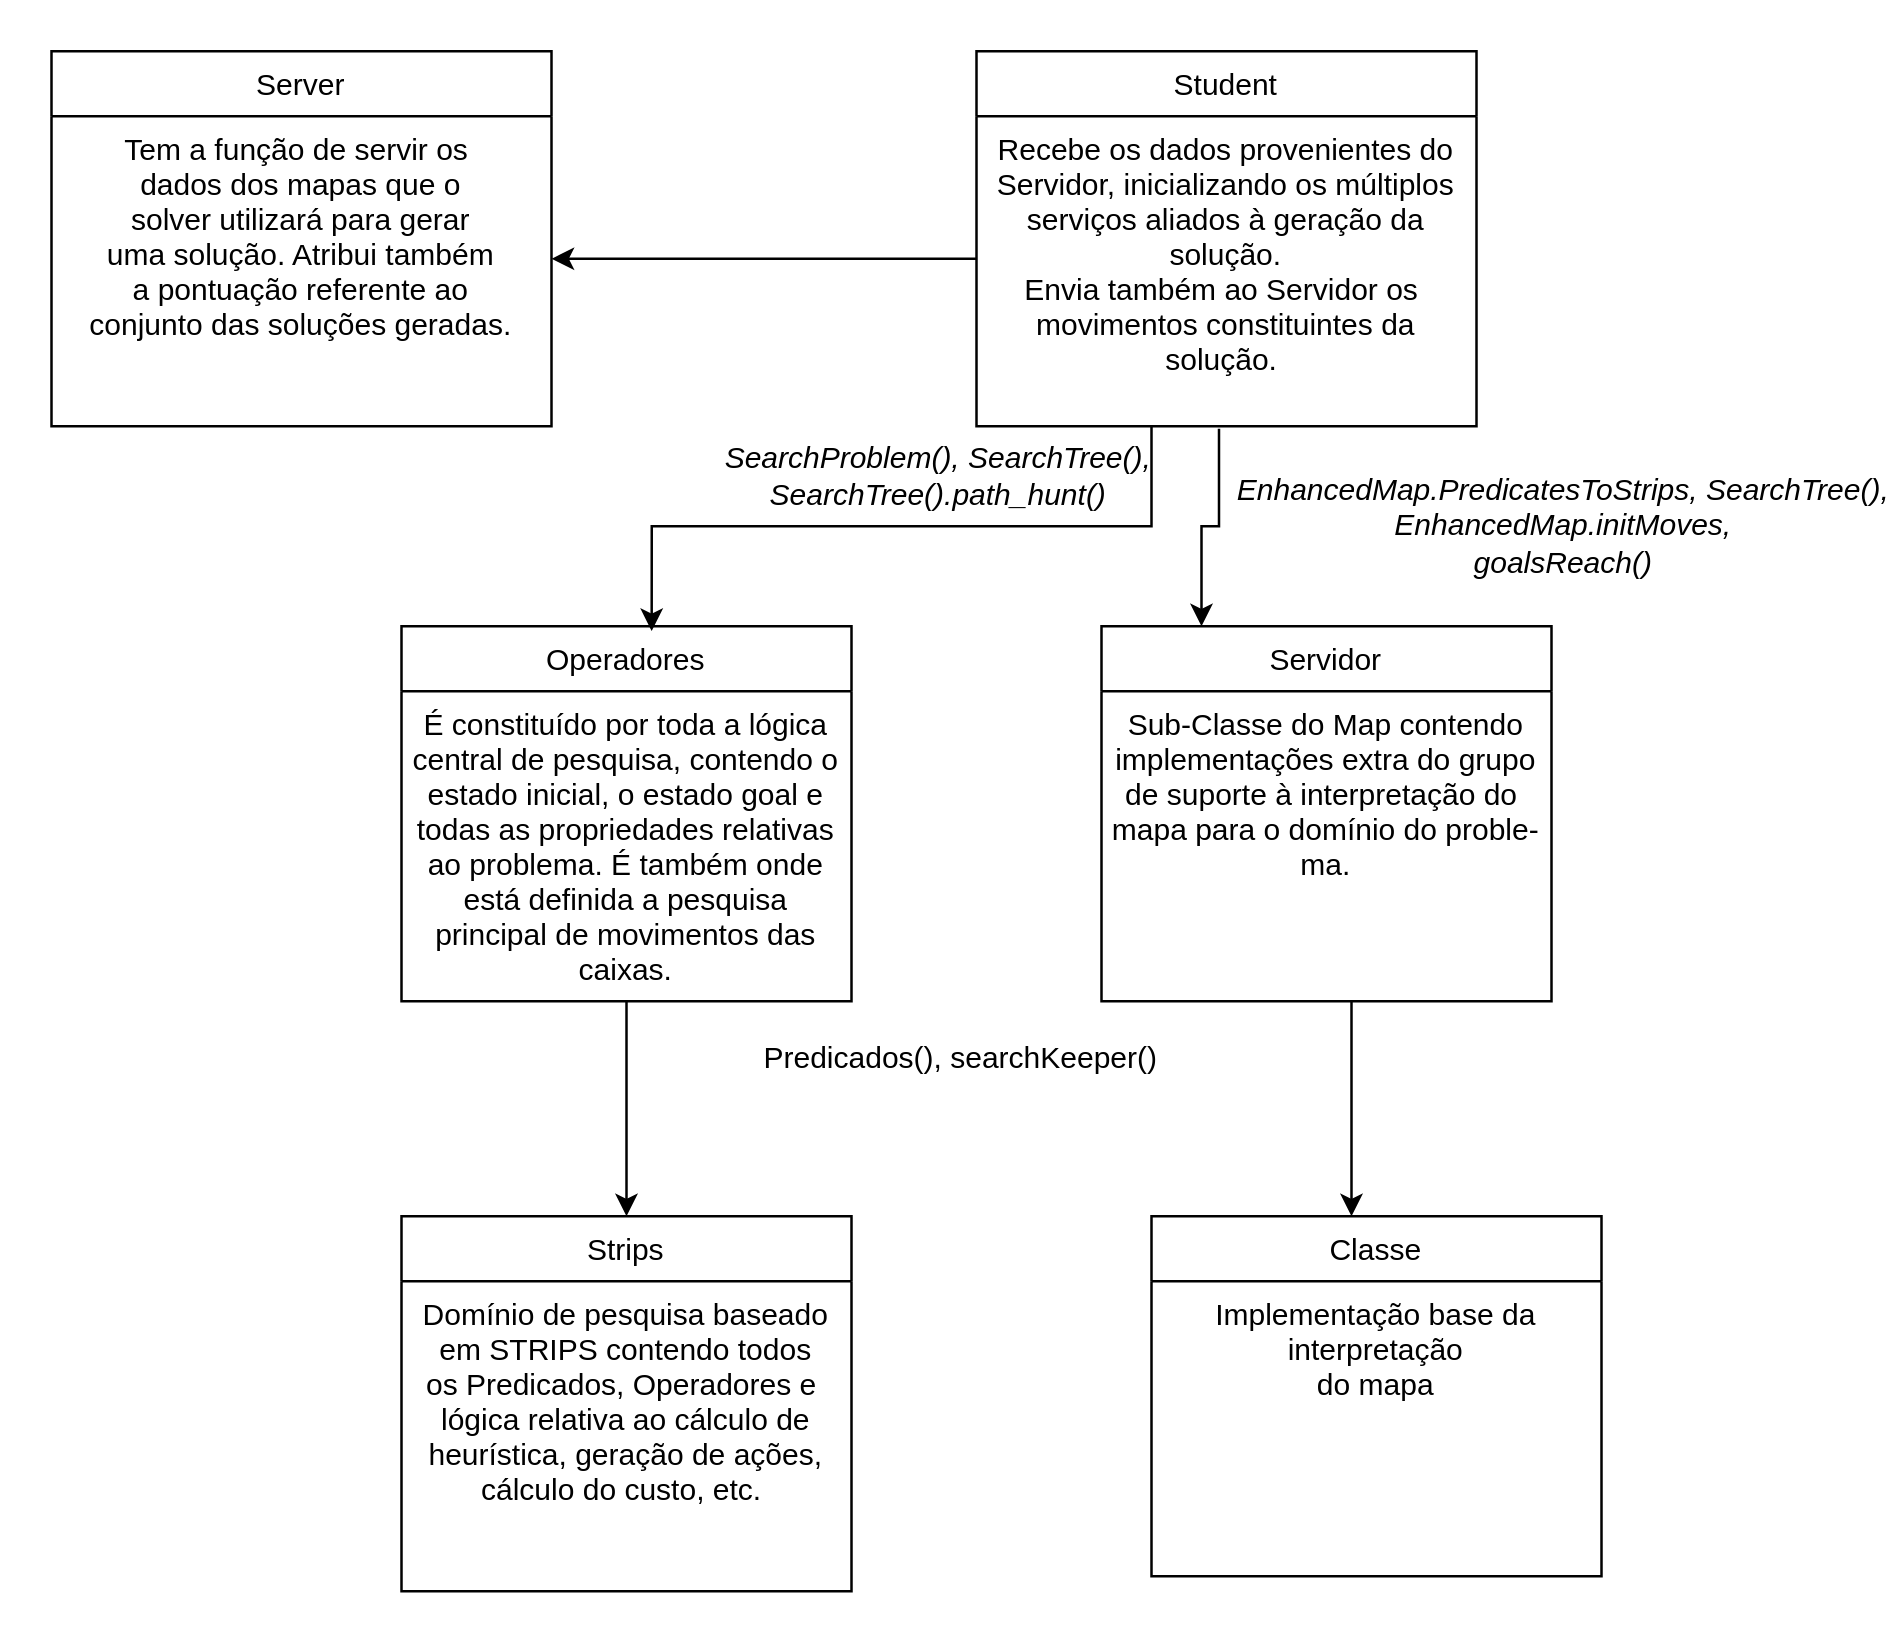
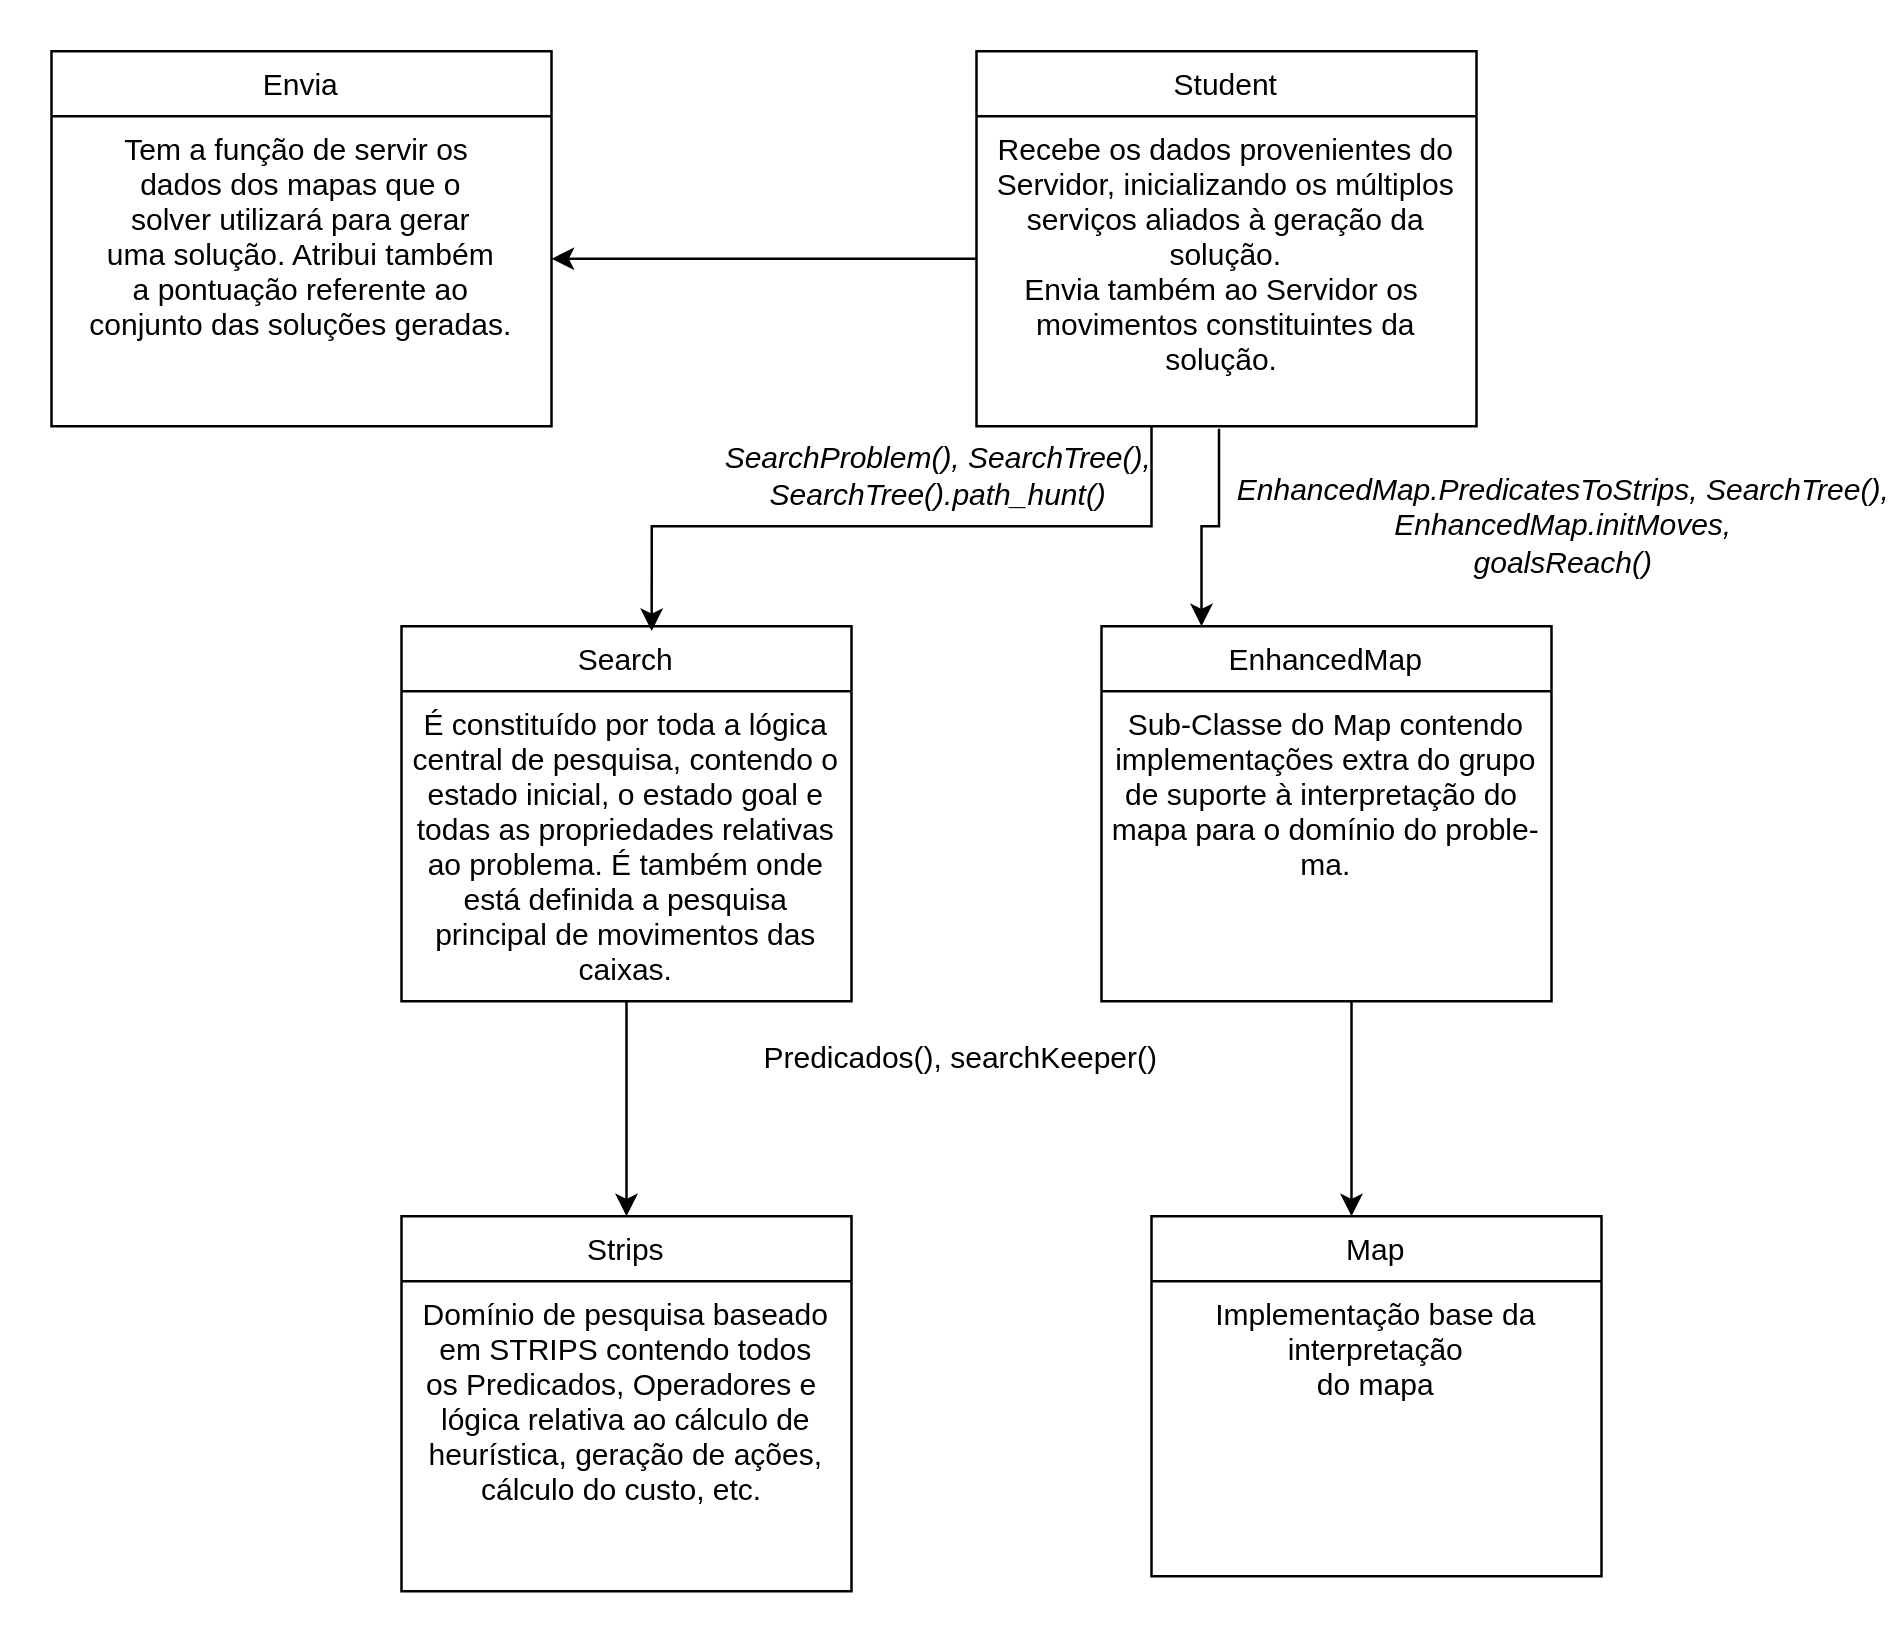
(300, 85) -> (300, 85)
(625, 660) -> (625, 660)
(1325, 660) -> (1325, 660)
(1375, 1250) -> (1375, 1250)
